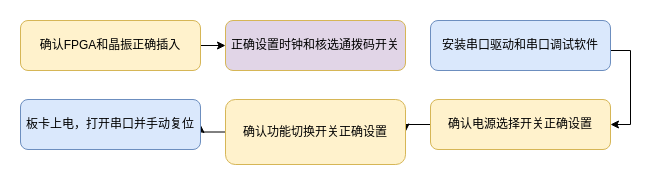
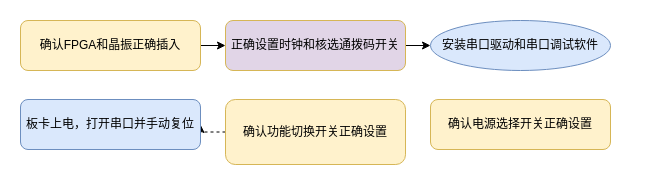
none -> (422, 46)
(521, 46) -> (521, 46)
(631, 84) -> none
(418, 125) -> none
(212, 132) -> (212, 132)
